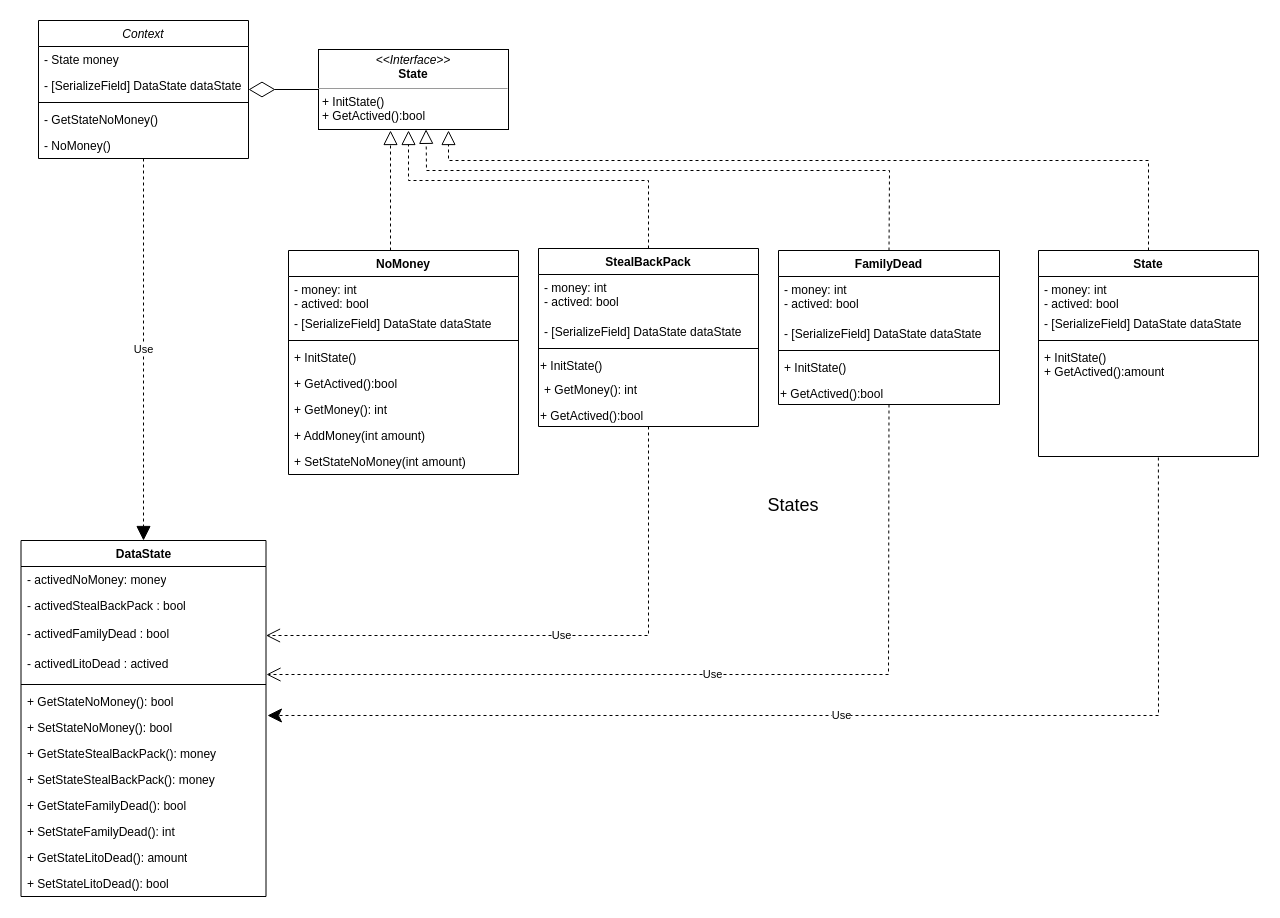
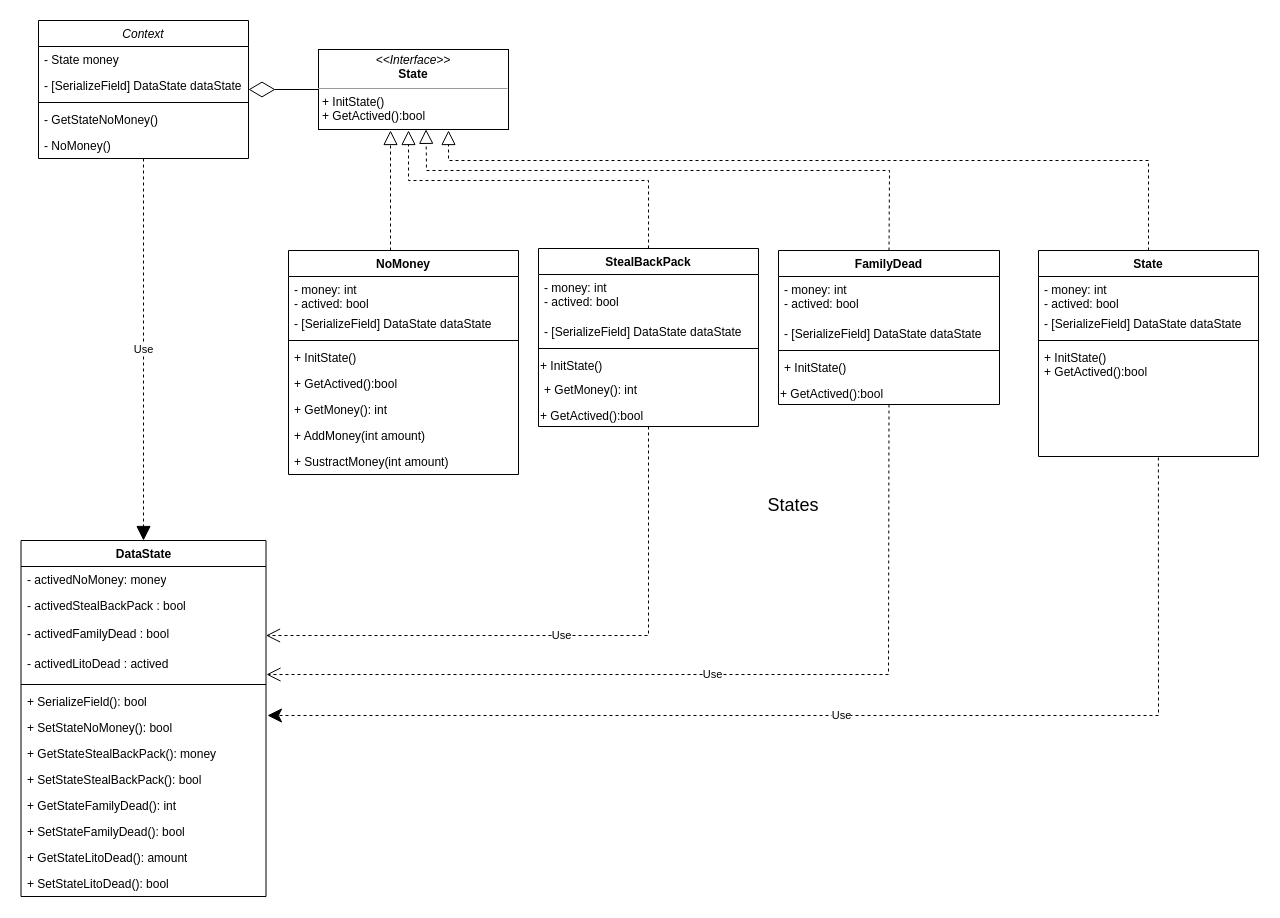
(1110, 366) -> (1102, 366)
(387, 462) -> (380, 462)
(105, 703) -> (94, 703)
(129, 781) -> (124, 781)
(112, 807) -> (109, 807)
(109, 833) -> (112, 833)
